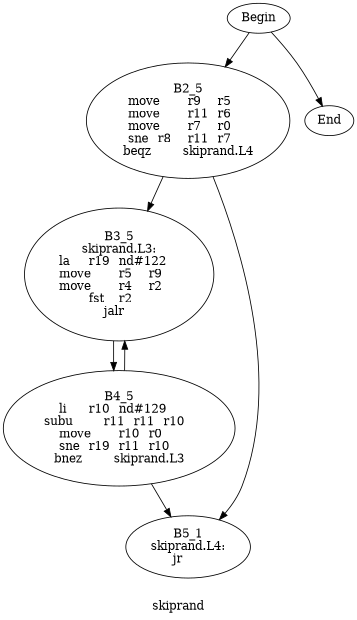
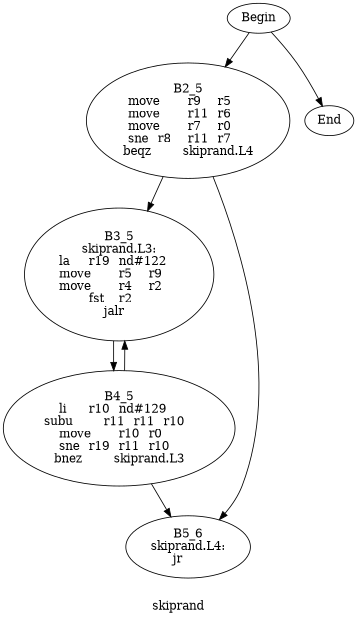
(188, 547) -> (188, 547)
